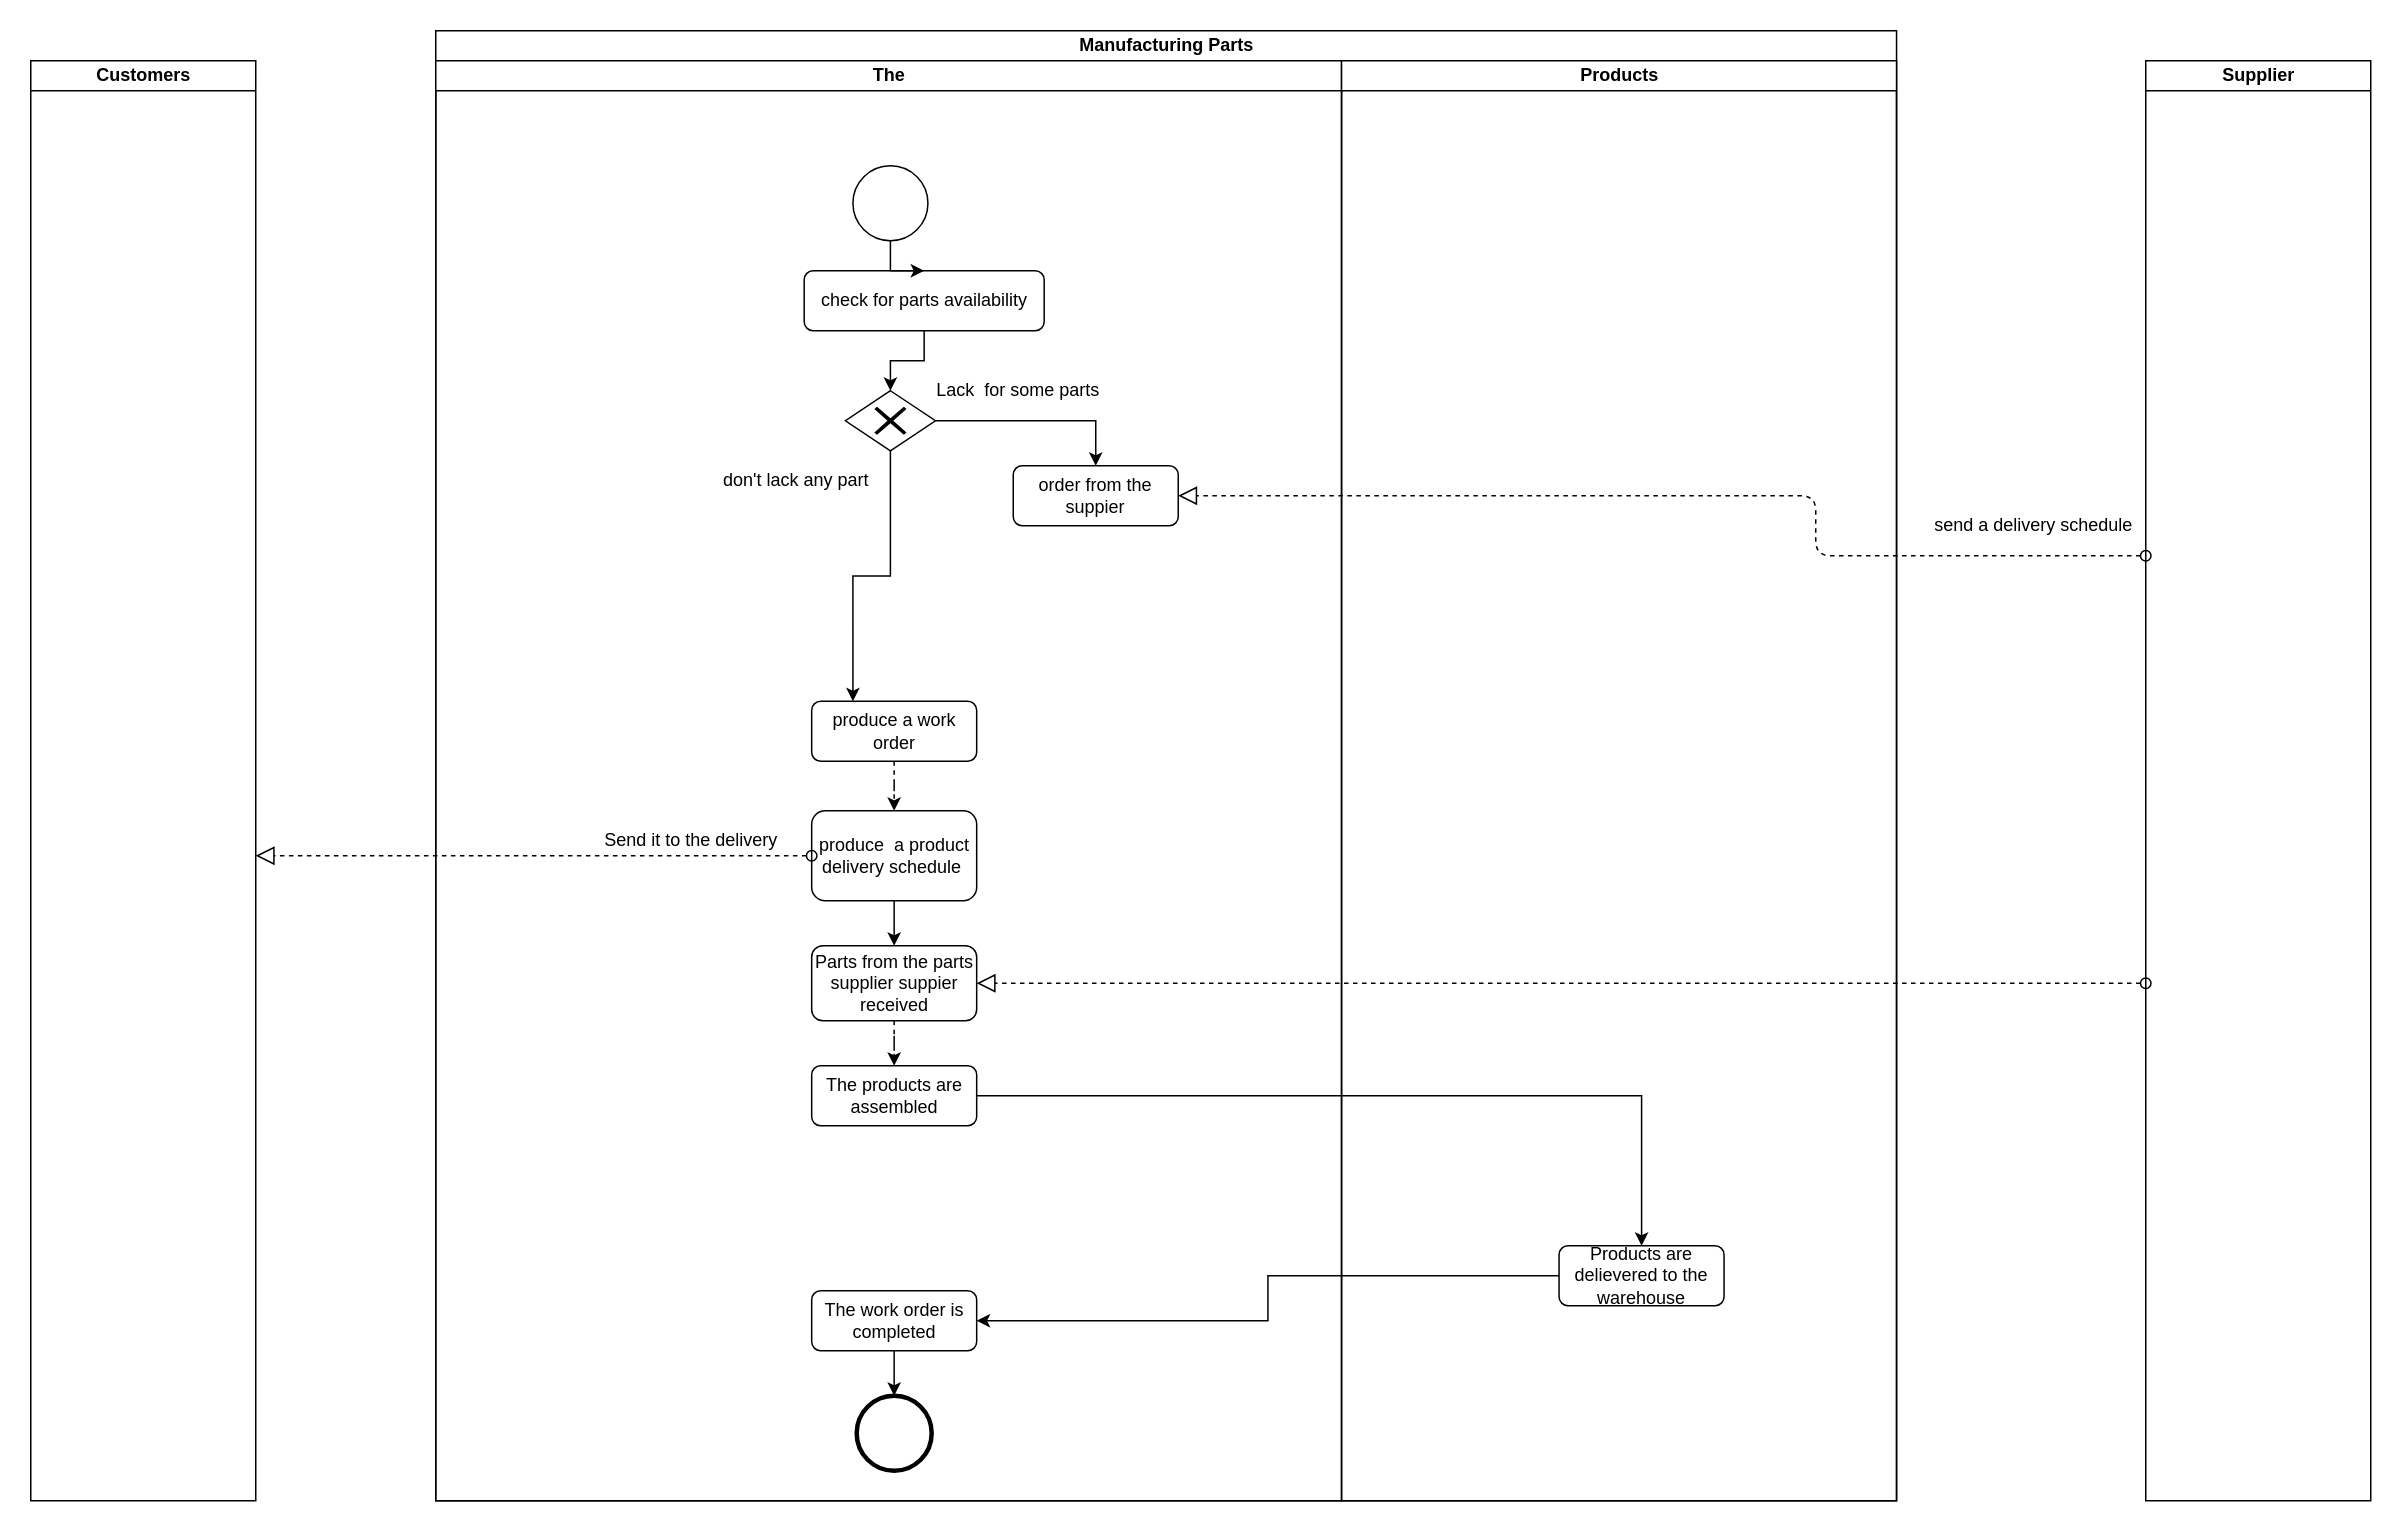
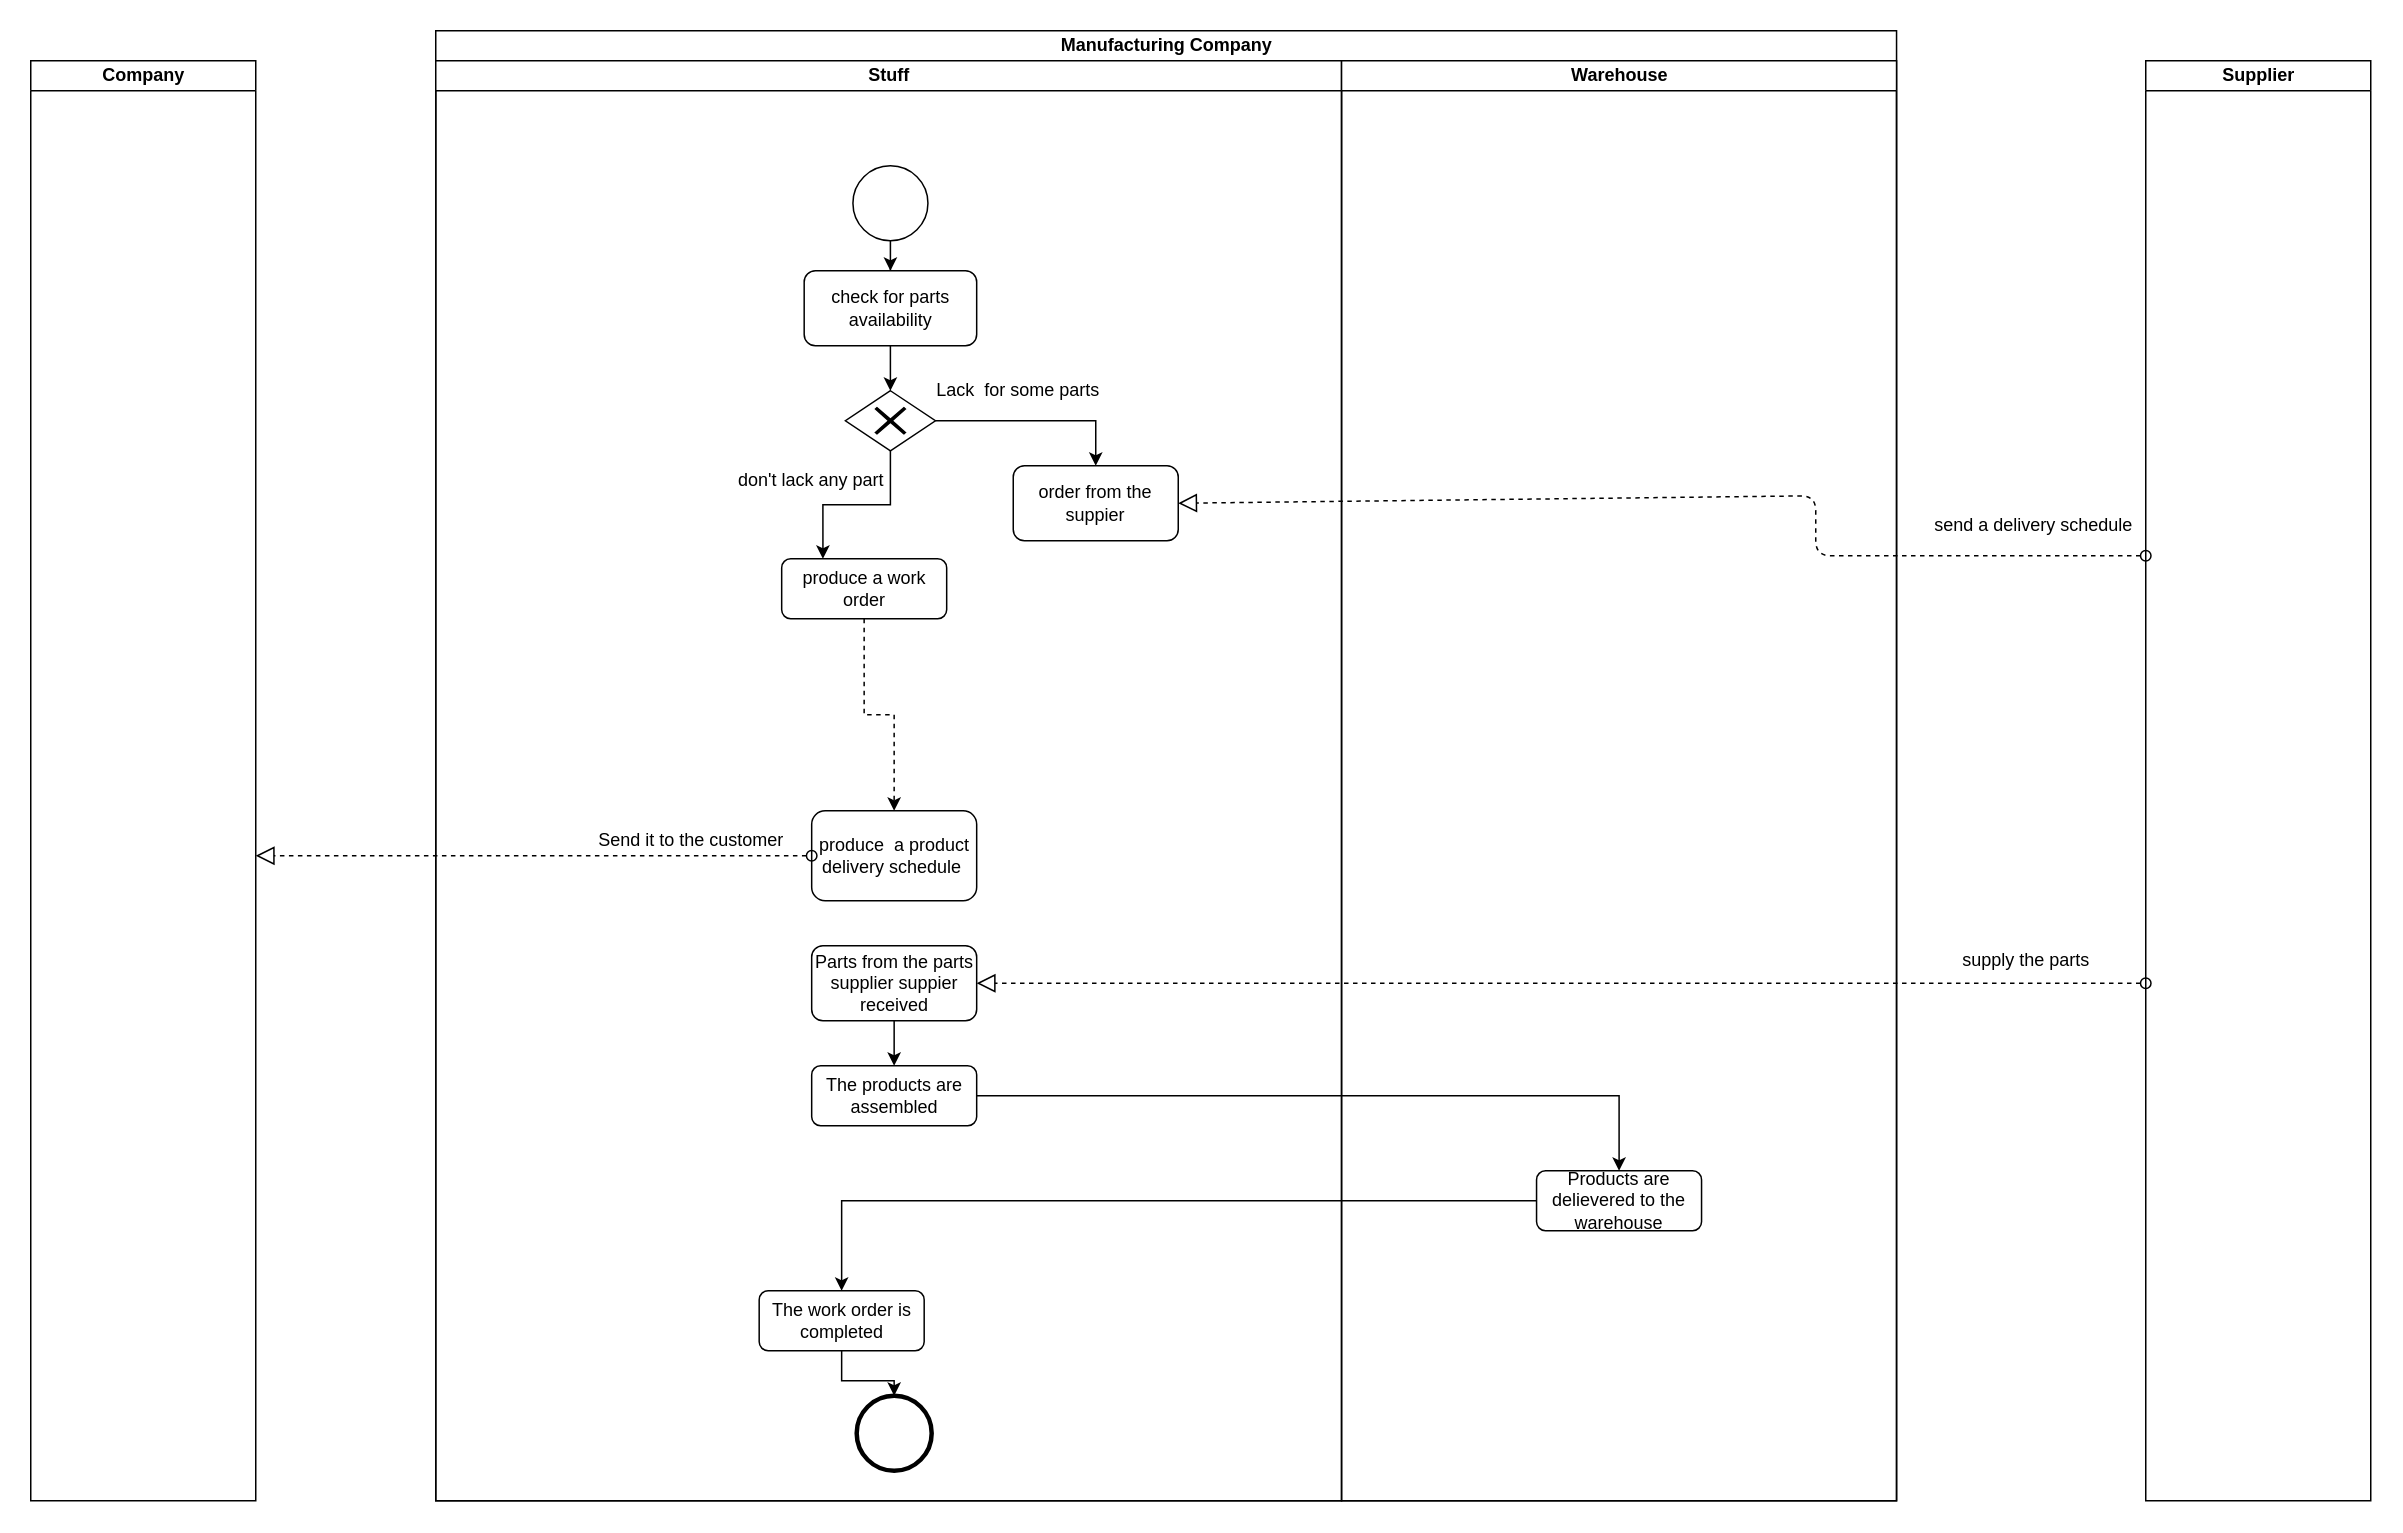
(1167, 46) -> (1167, 46)
(144, 76) -> (144, 76)
(890, 76) -> (890, 76)
(1620, 76) -> (1620, 76)
(924, 301) -> (890, 308)
(796, 481) -> (811, 481)
(1096, 496) -> (1096, 503)
(894, 731) -> (864, 589)
(692, 841) -> (692, 841)
(894, 929) -> none
none -> (2026, 961)
(894, 1030) -> (894, 1030)
(1642, 1276) -> (1619, 1201)
(894, 1321) -> (842, 1321)
